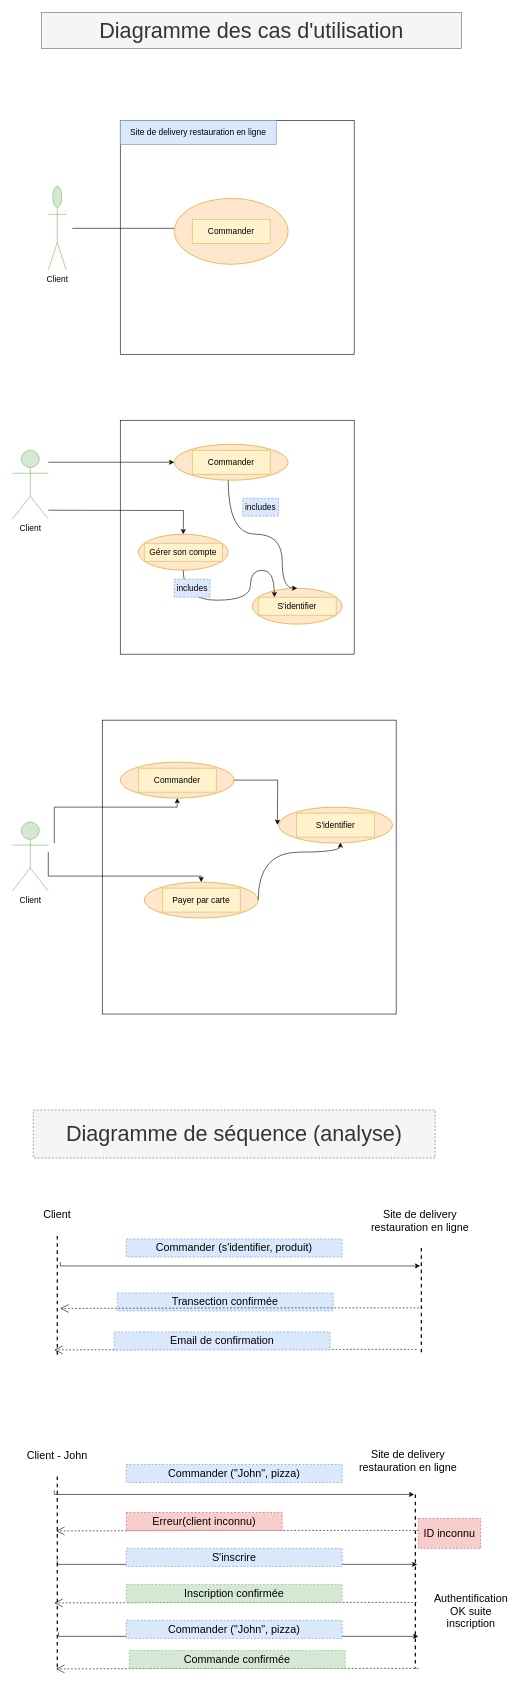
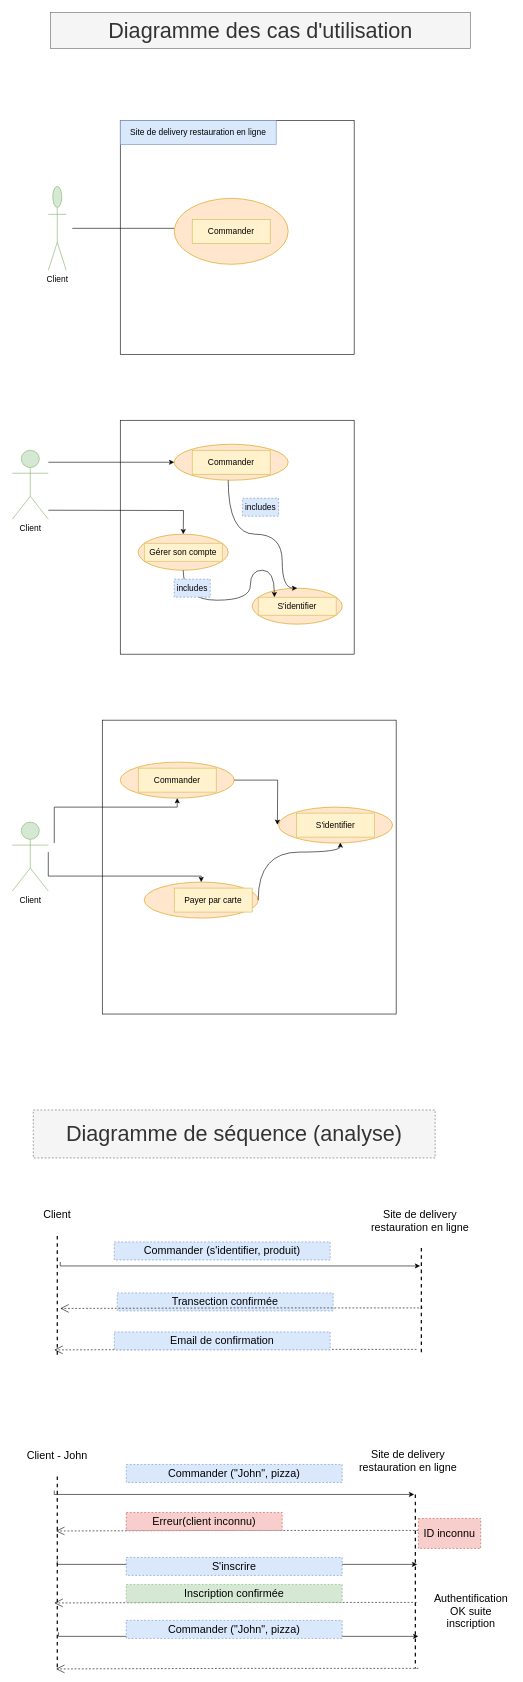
(252, 30) -> (261, 30)
(201, 900) -> (213, 900)
(234, 1248) -> (222, 1251)
(234, 1558) -> (234, 1567)
(237, 1660) -> none
